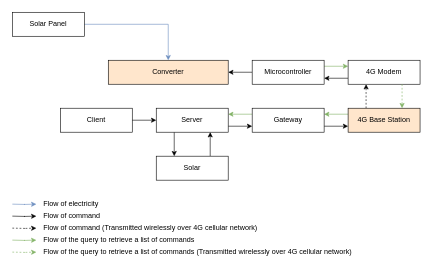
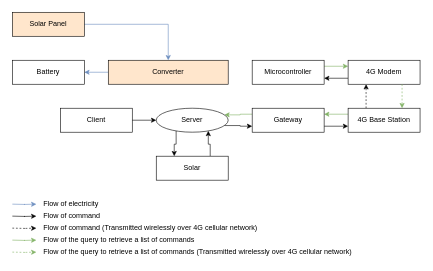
(48, 24) -> (48, 24)
none -> (48, 72)
none -> (89, 72)
(233, 72) -> none
(192, 120) -> (192, 120)
(384, 120) -> (384, 120)
